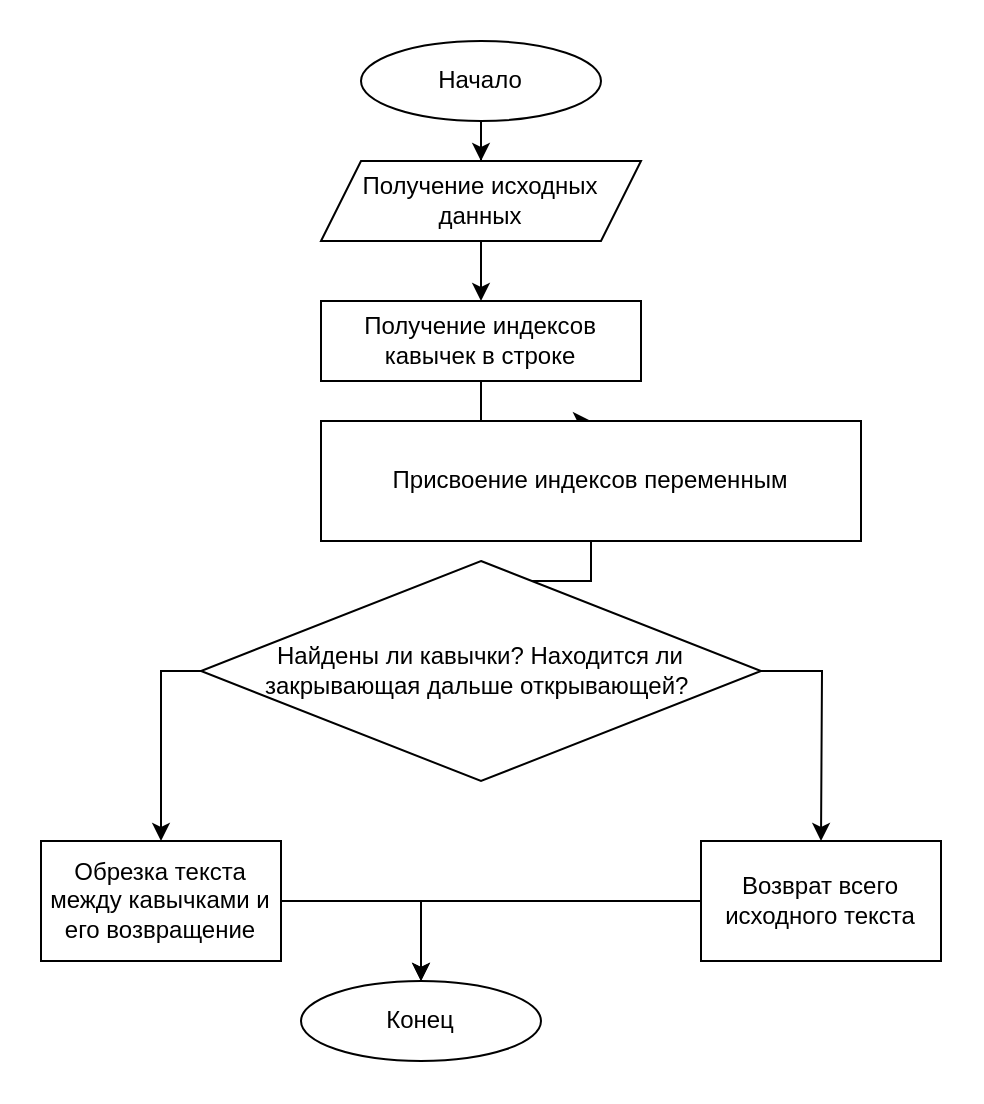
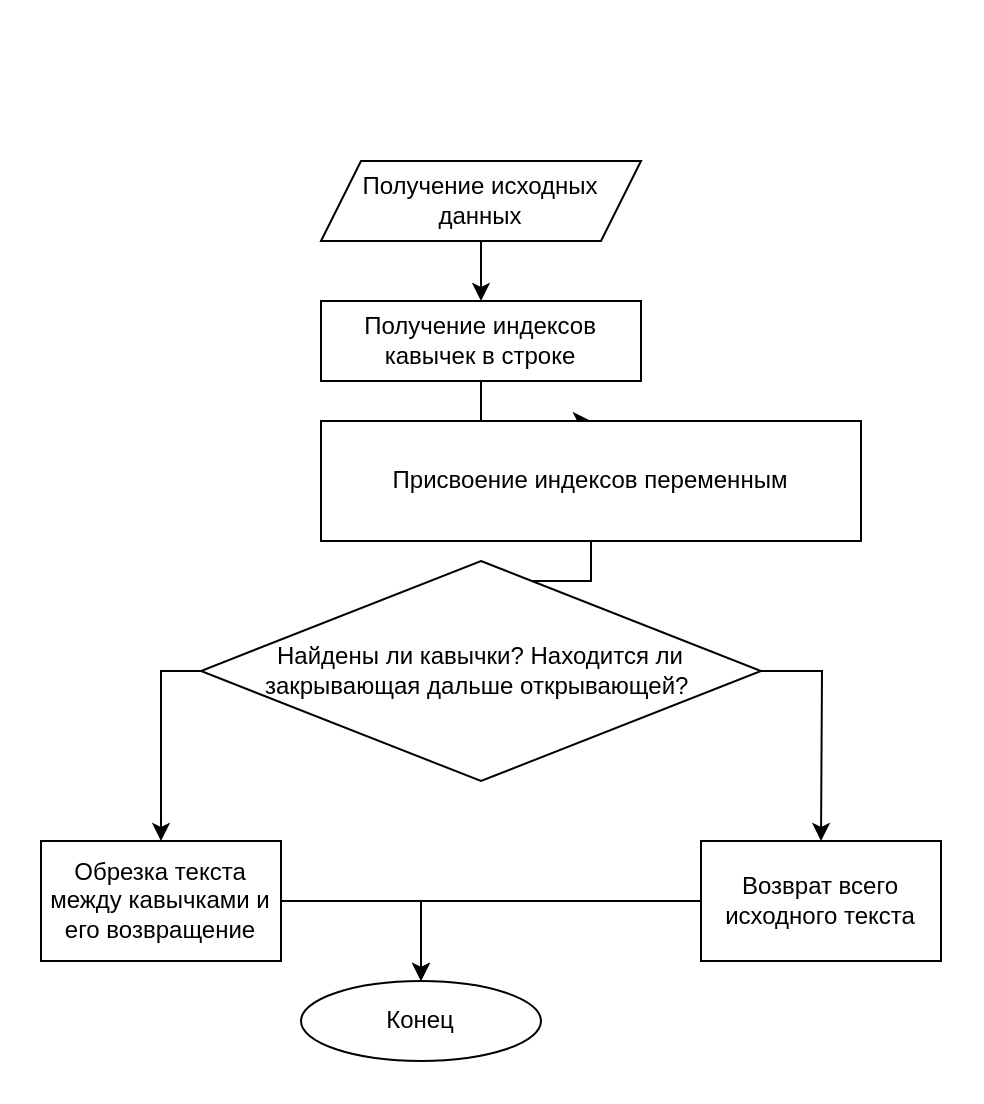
(481, 81) -> none
(481, 148) -> none
